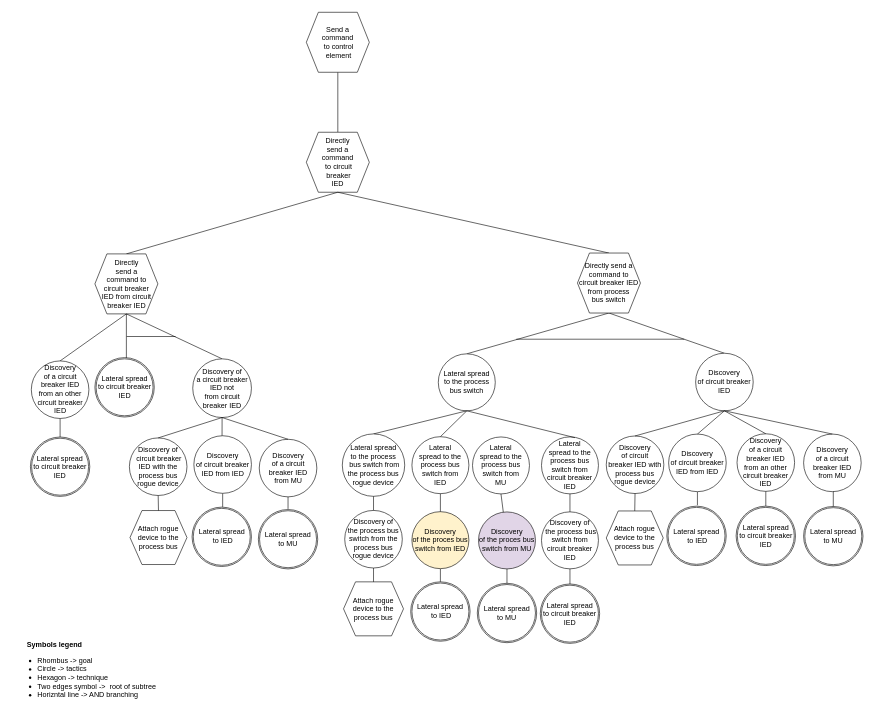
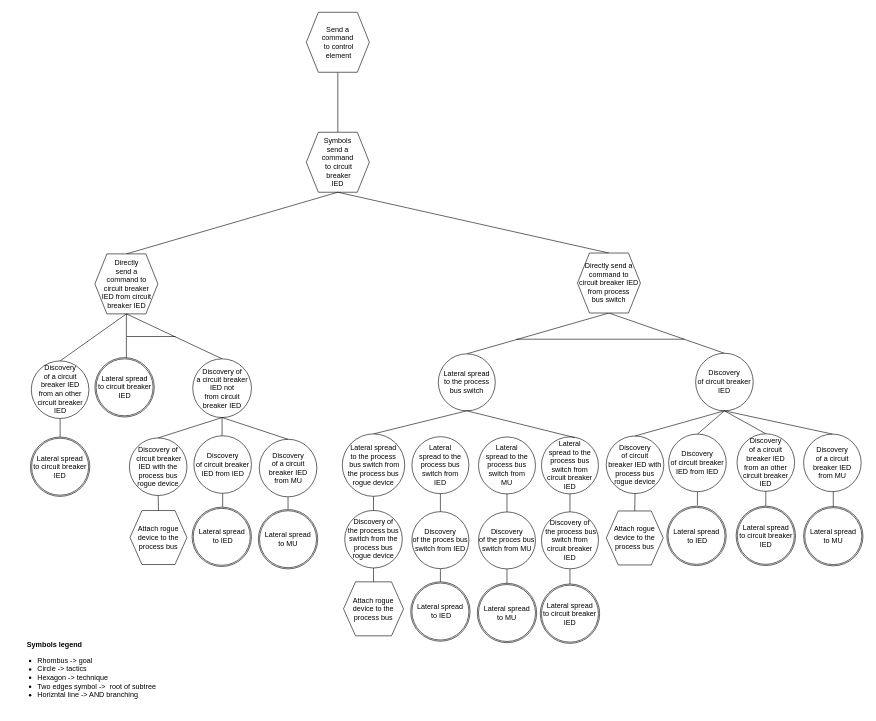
(338, 162) -> (338, 162)
(453, 425) -> none
(501, 466) -> (507, 466)
(440, 540) -> (440, 540)
(507, 541) -> (507, 541)
